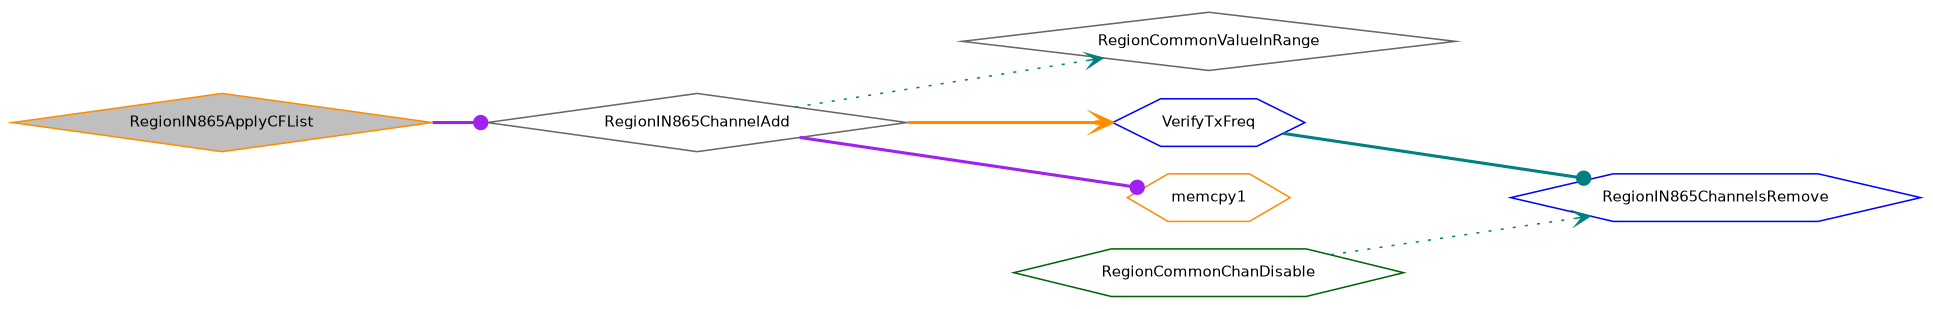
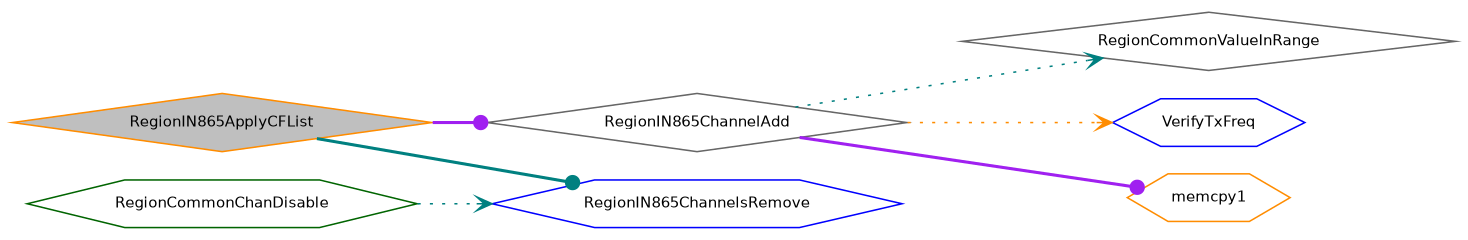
(1002, 123) -> (1002, 123)
(1430, 155) -> (442, 160)
